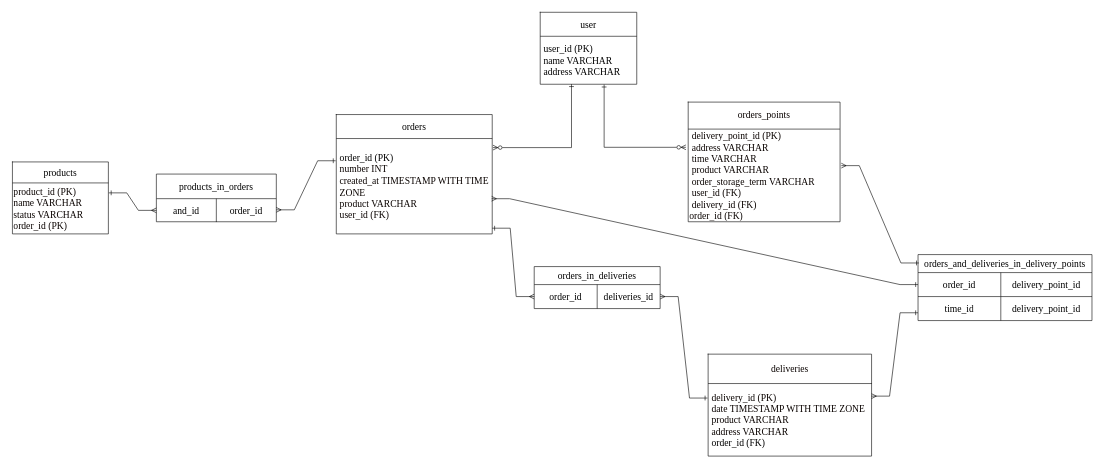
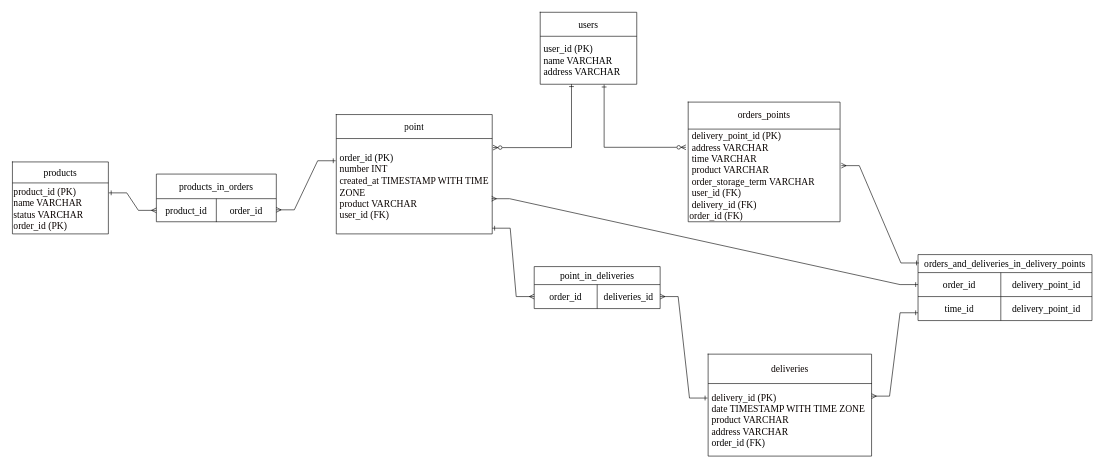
(589, 24) -> (589, 24)
(414, 127) -> (414, 127)
(186, 210) -> (186, 210)
(597, 276) -> (597, 276)
